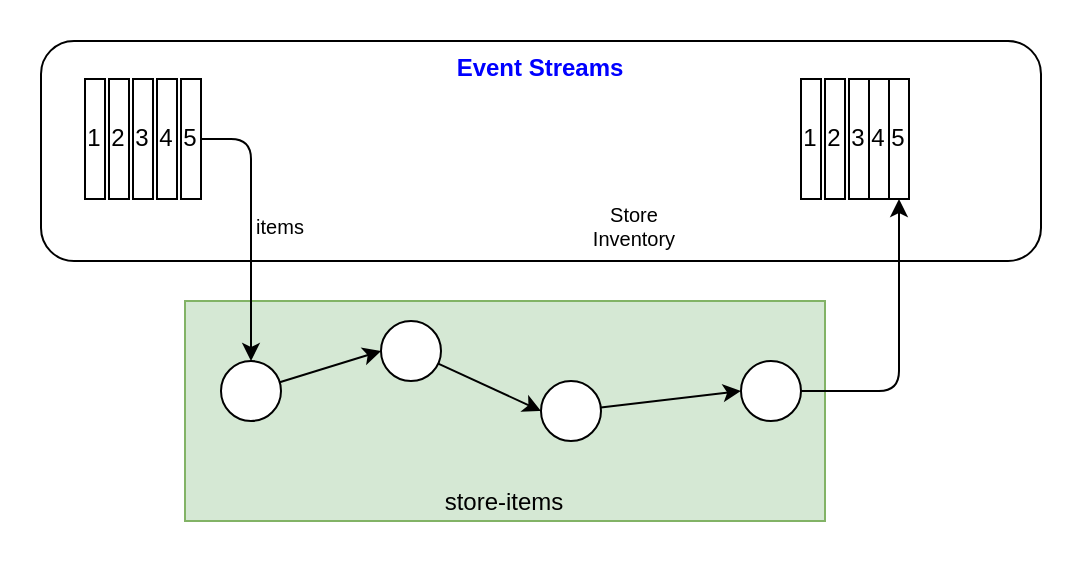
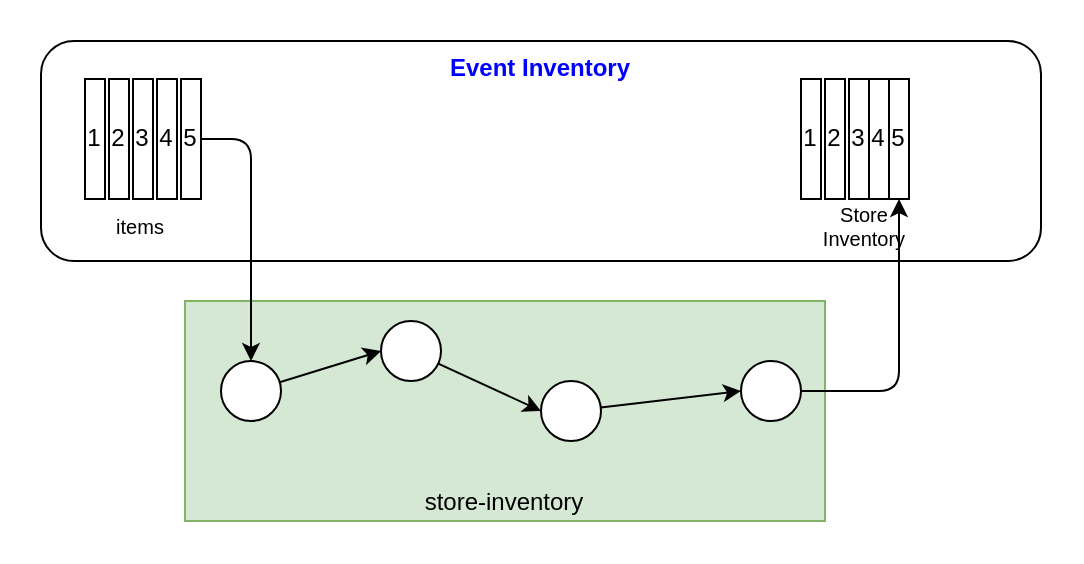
(541, 69) -> (541, 69)
(281, 226) -> (141, 226)
(635, 226) -> (865, 226)
(505, 501) -> (505, 501)
